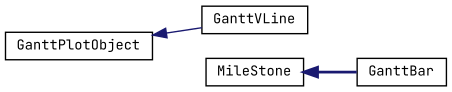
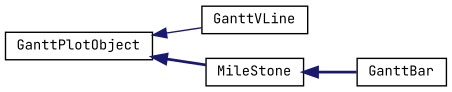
none -> (186, 62)
